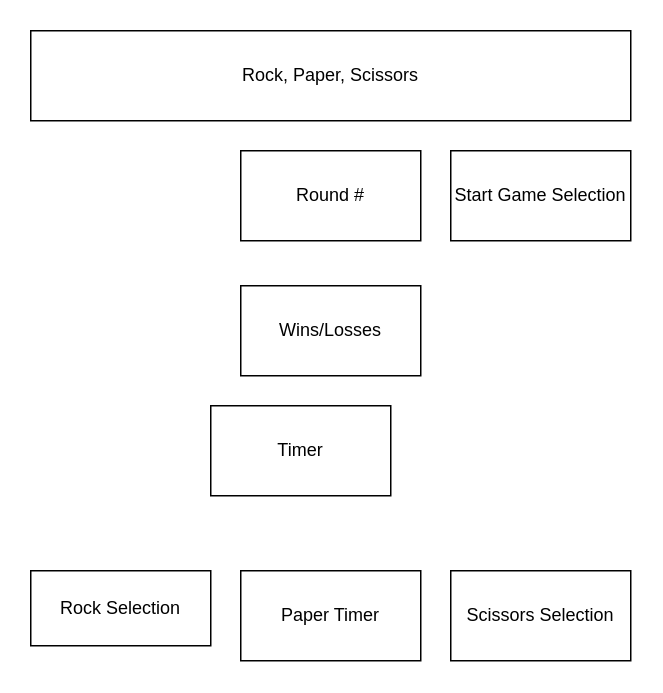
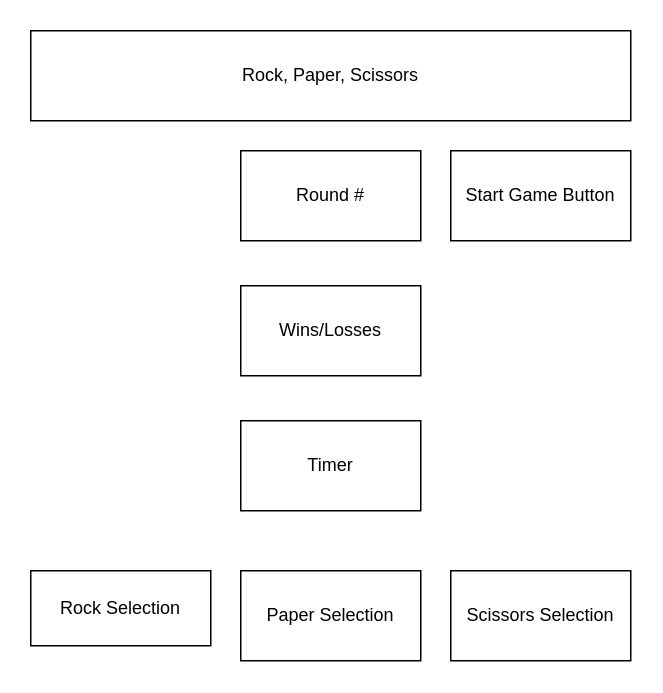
(541, 196) -> (541, 196)
(301, 451) -> (331, 466)
(331, 616) -> (331, 616)
